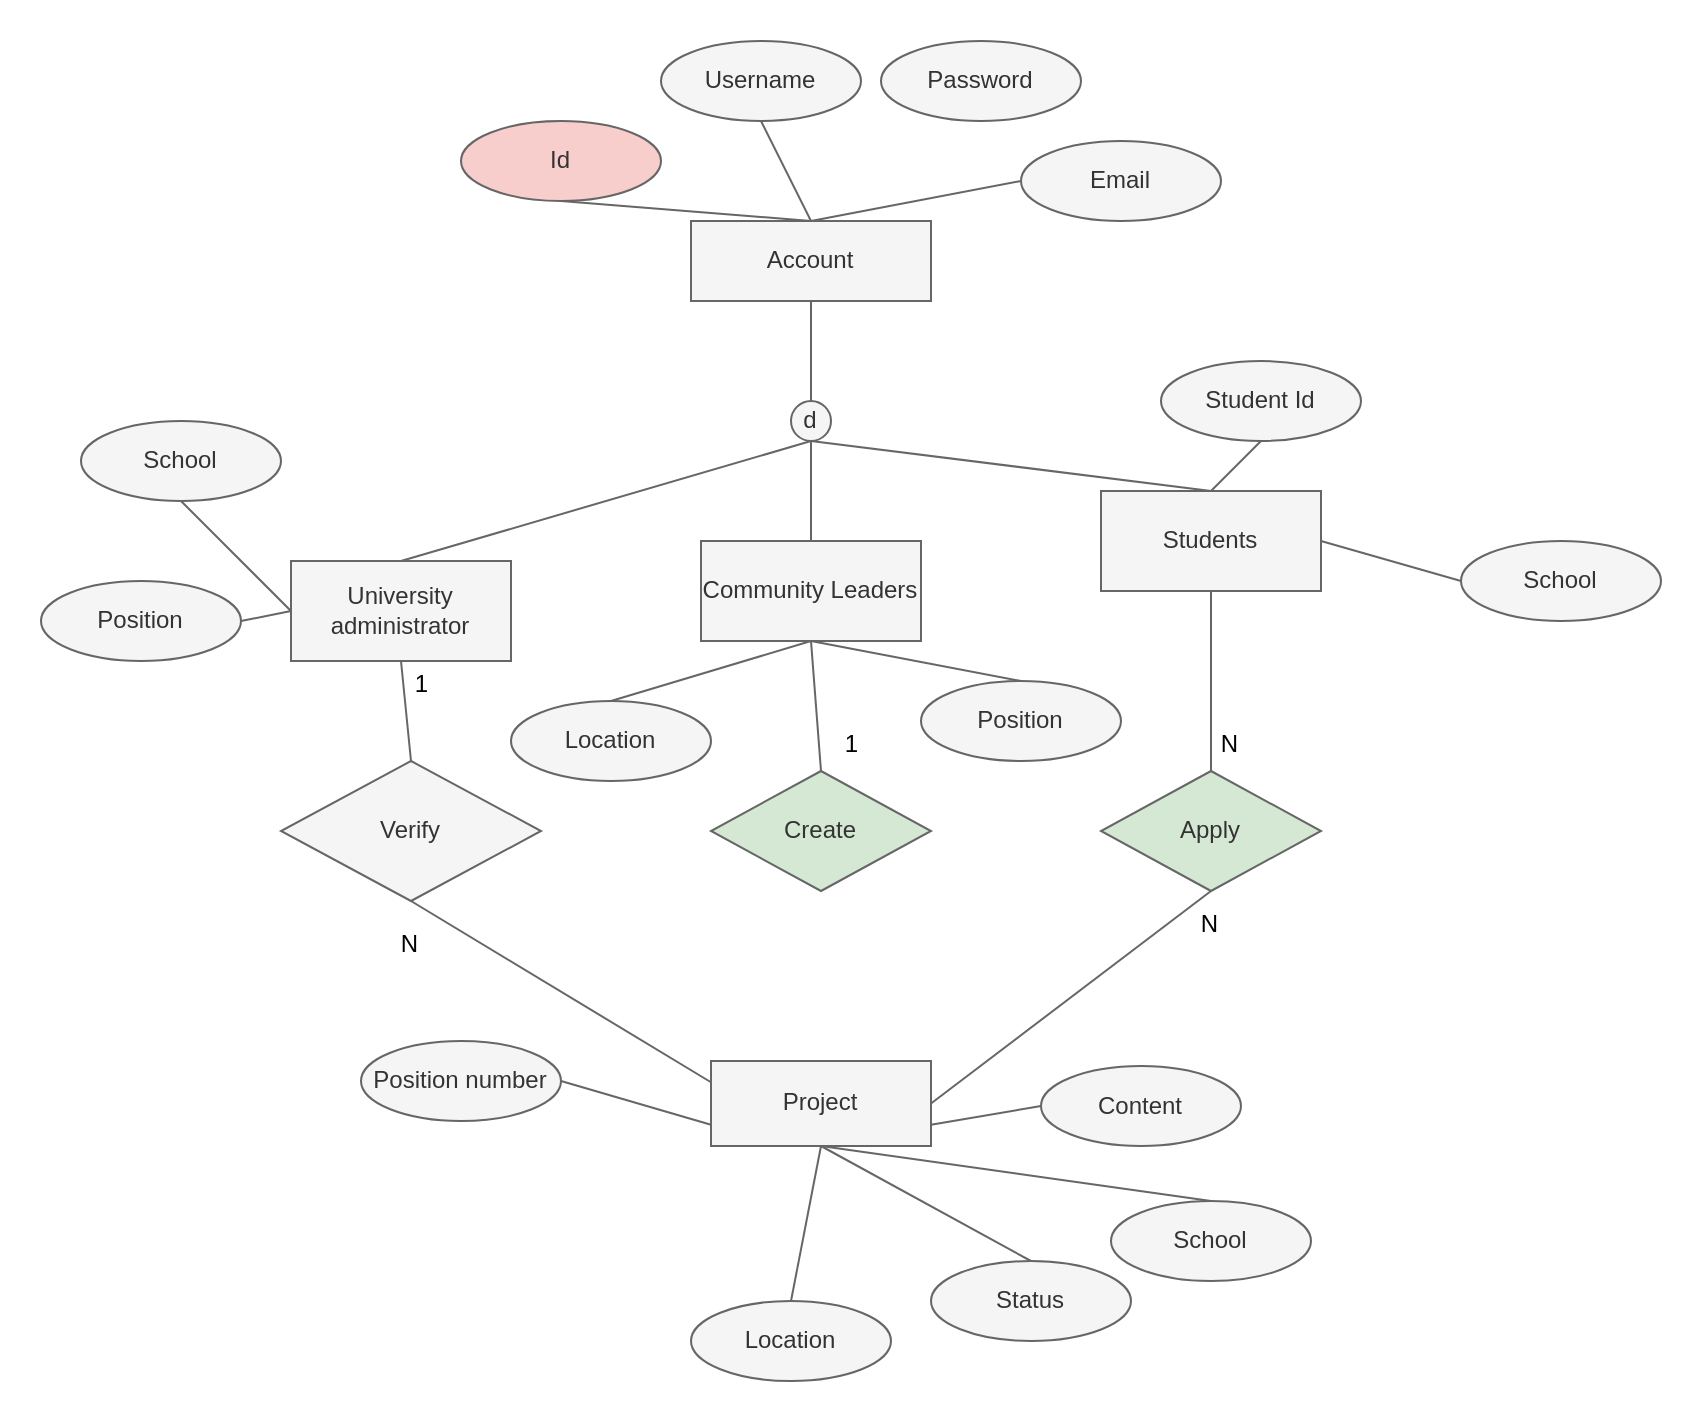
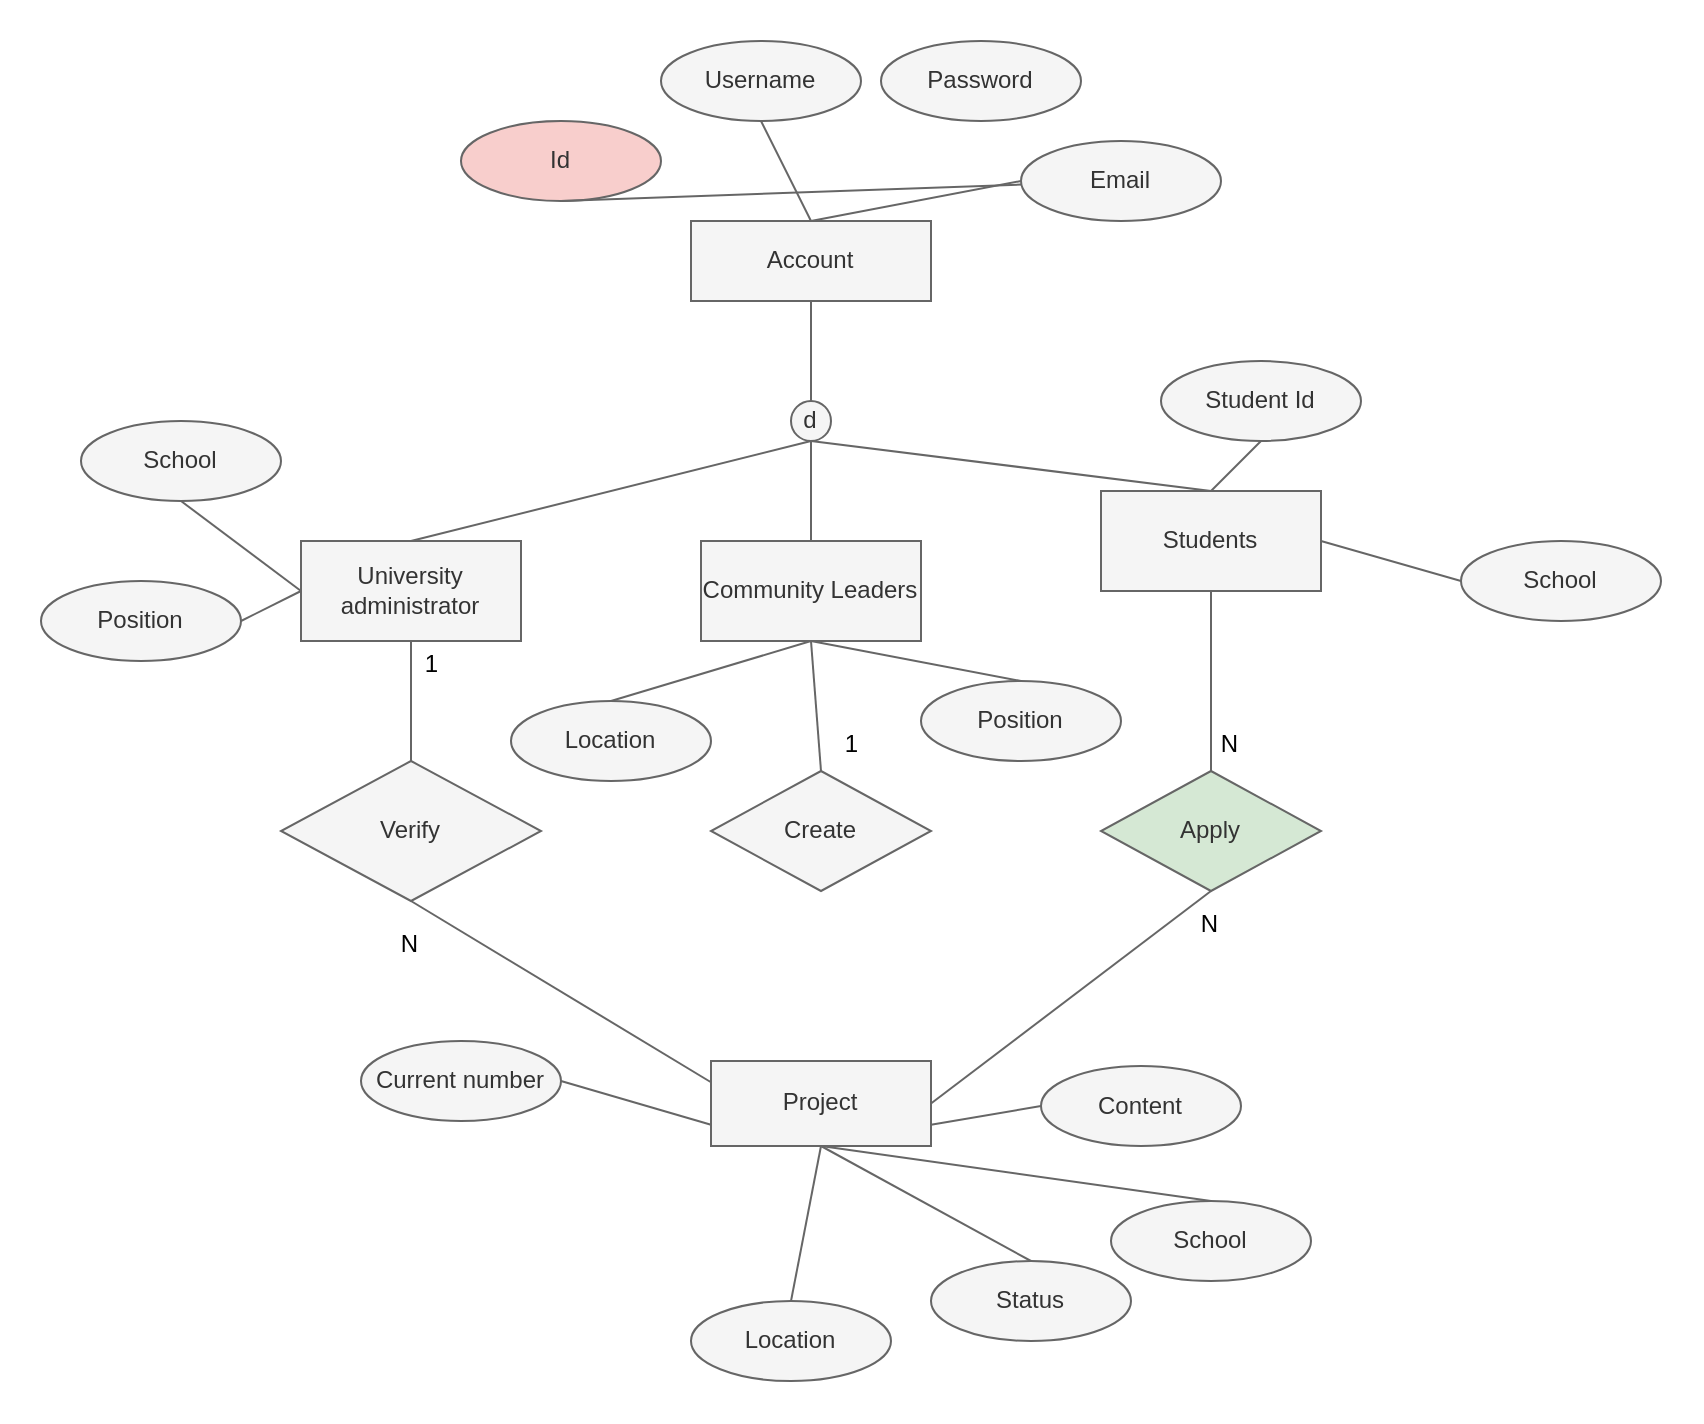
(685, 211) -> (771, 193)
(401, 611) -> (411, 591)
(821, 831) -> (821, 831)
(461, 1081) -> (461, 1081)
